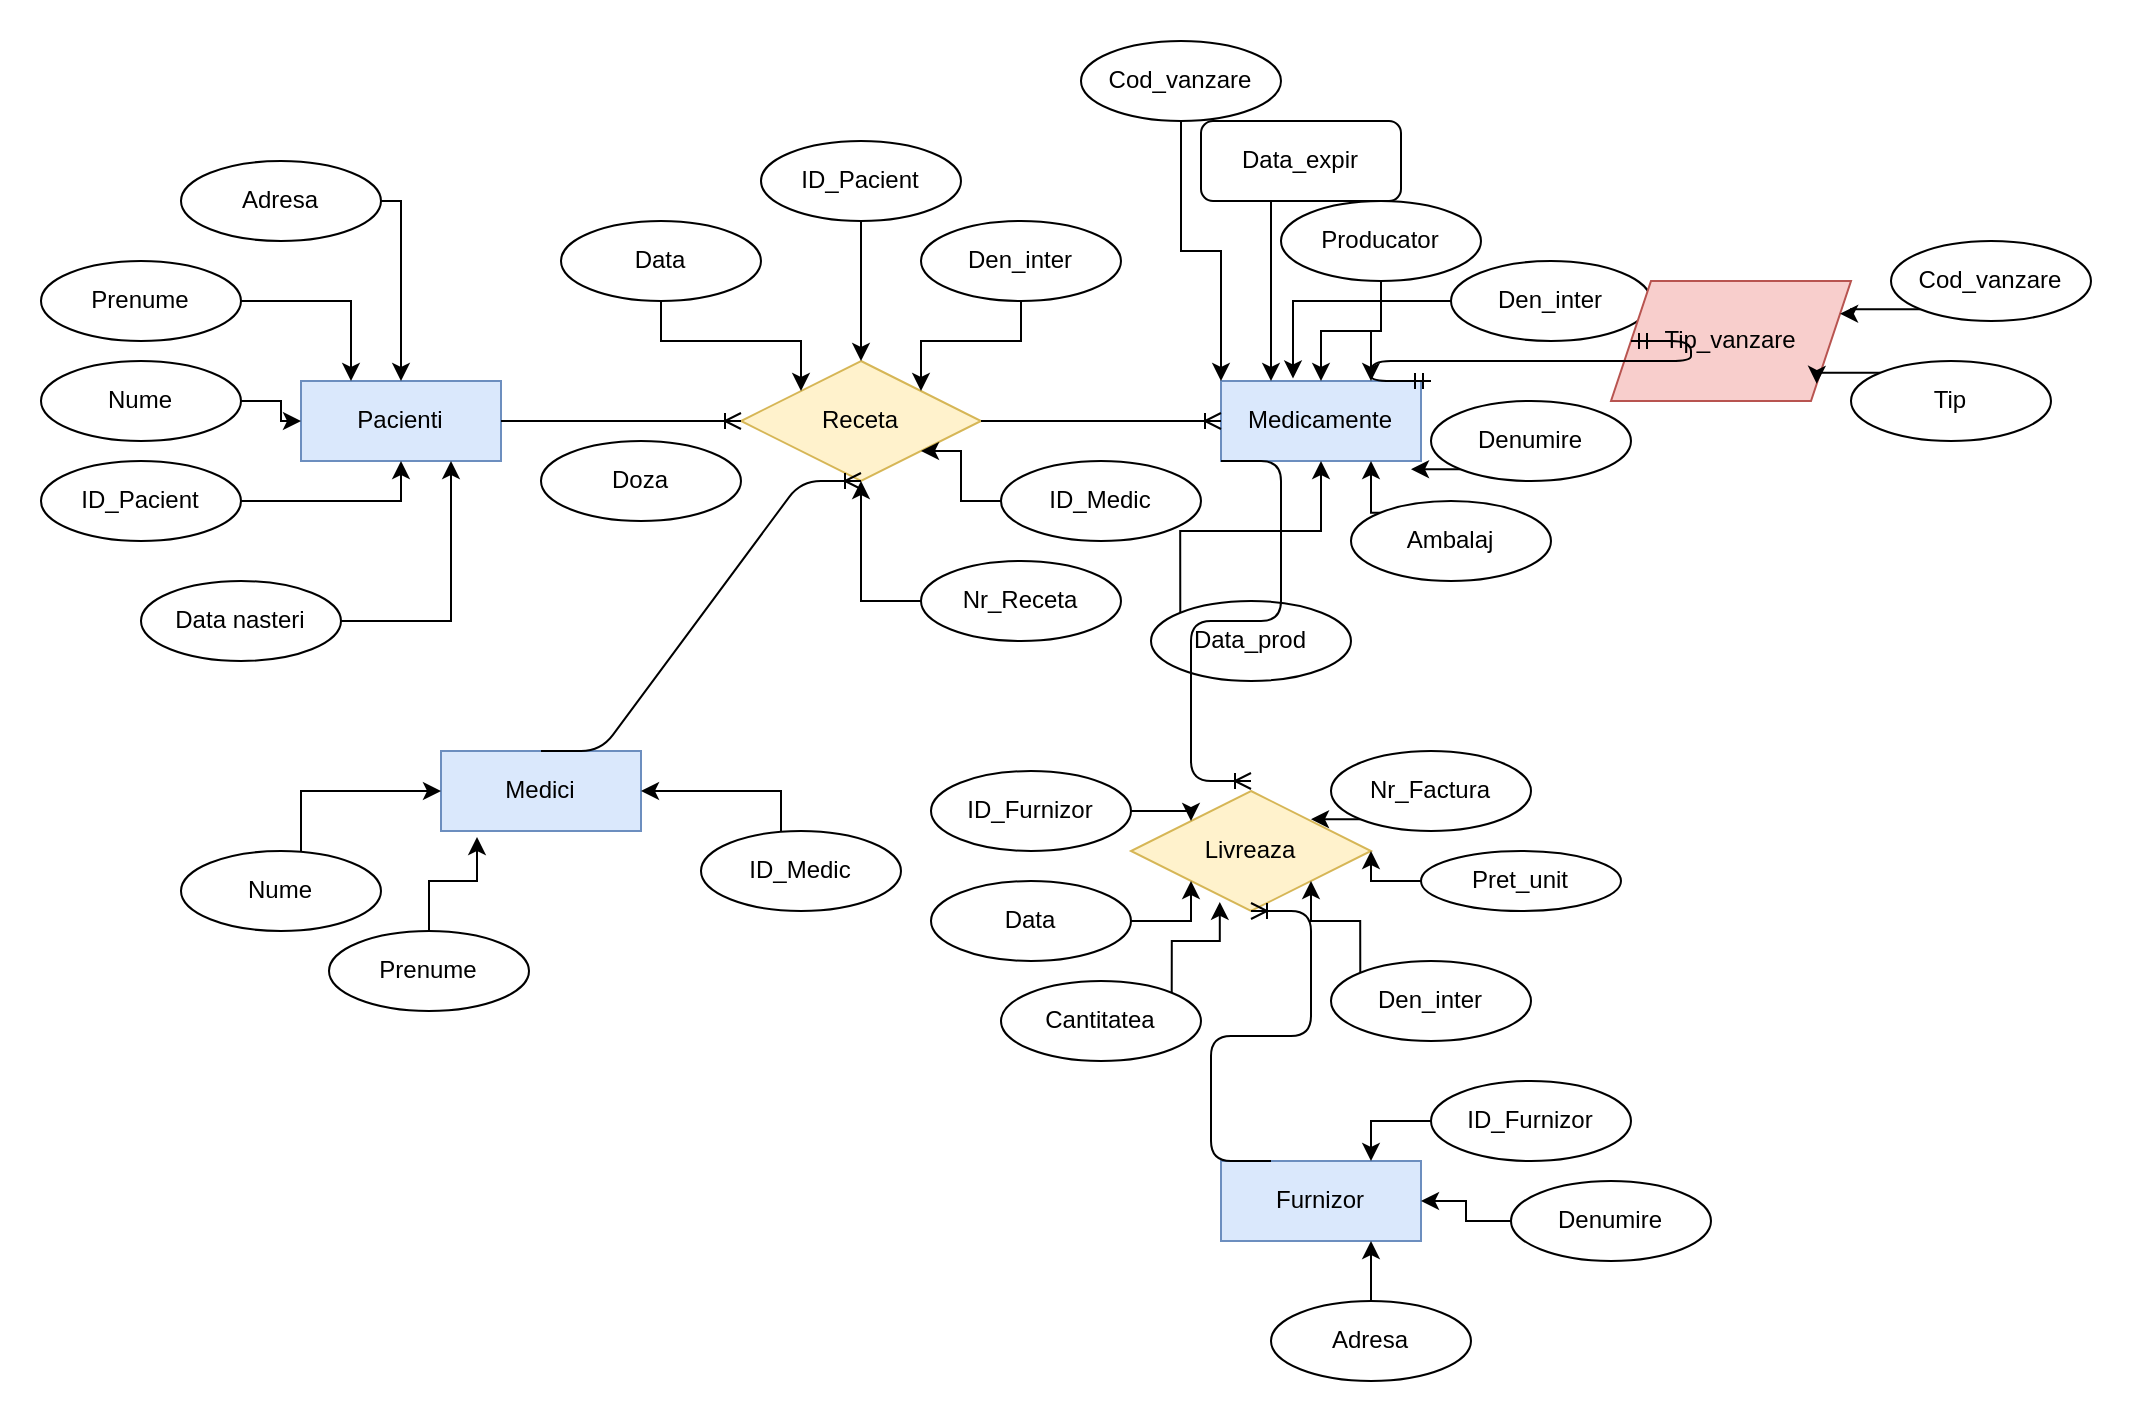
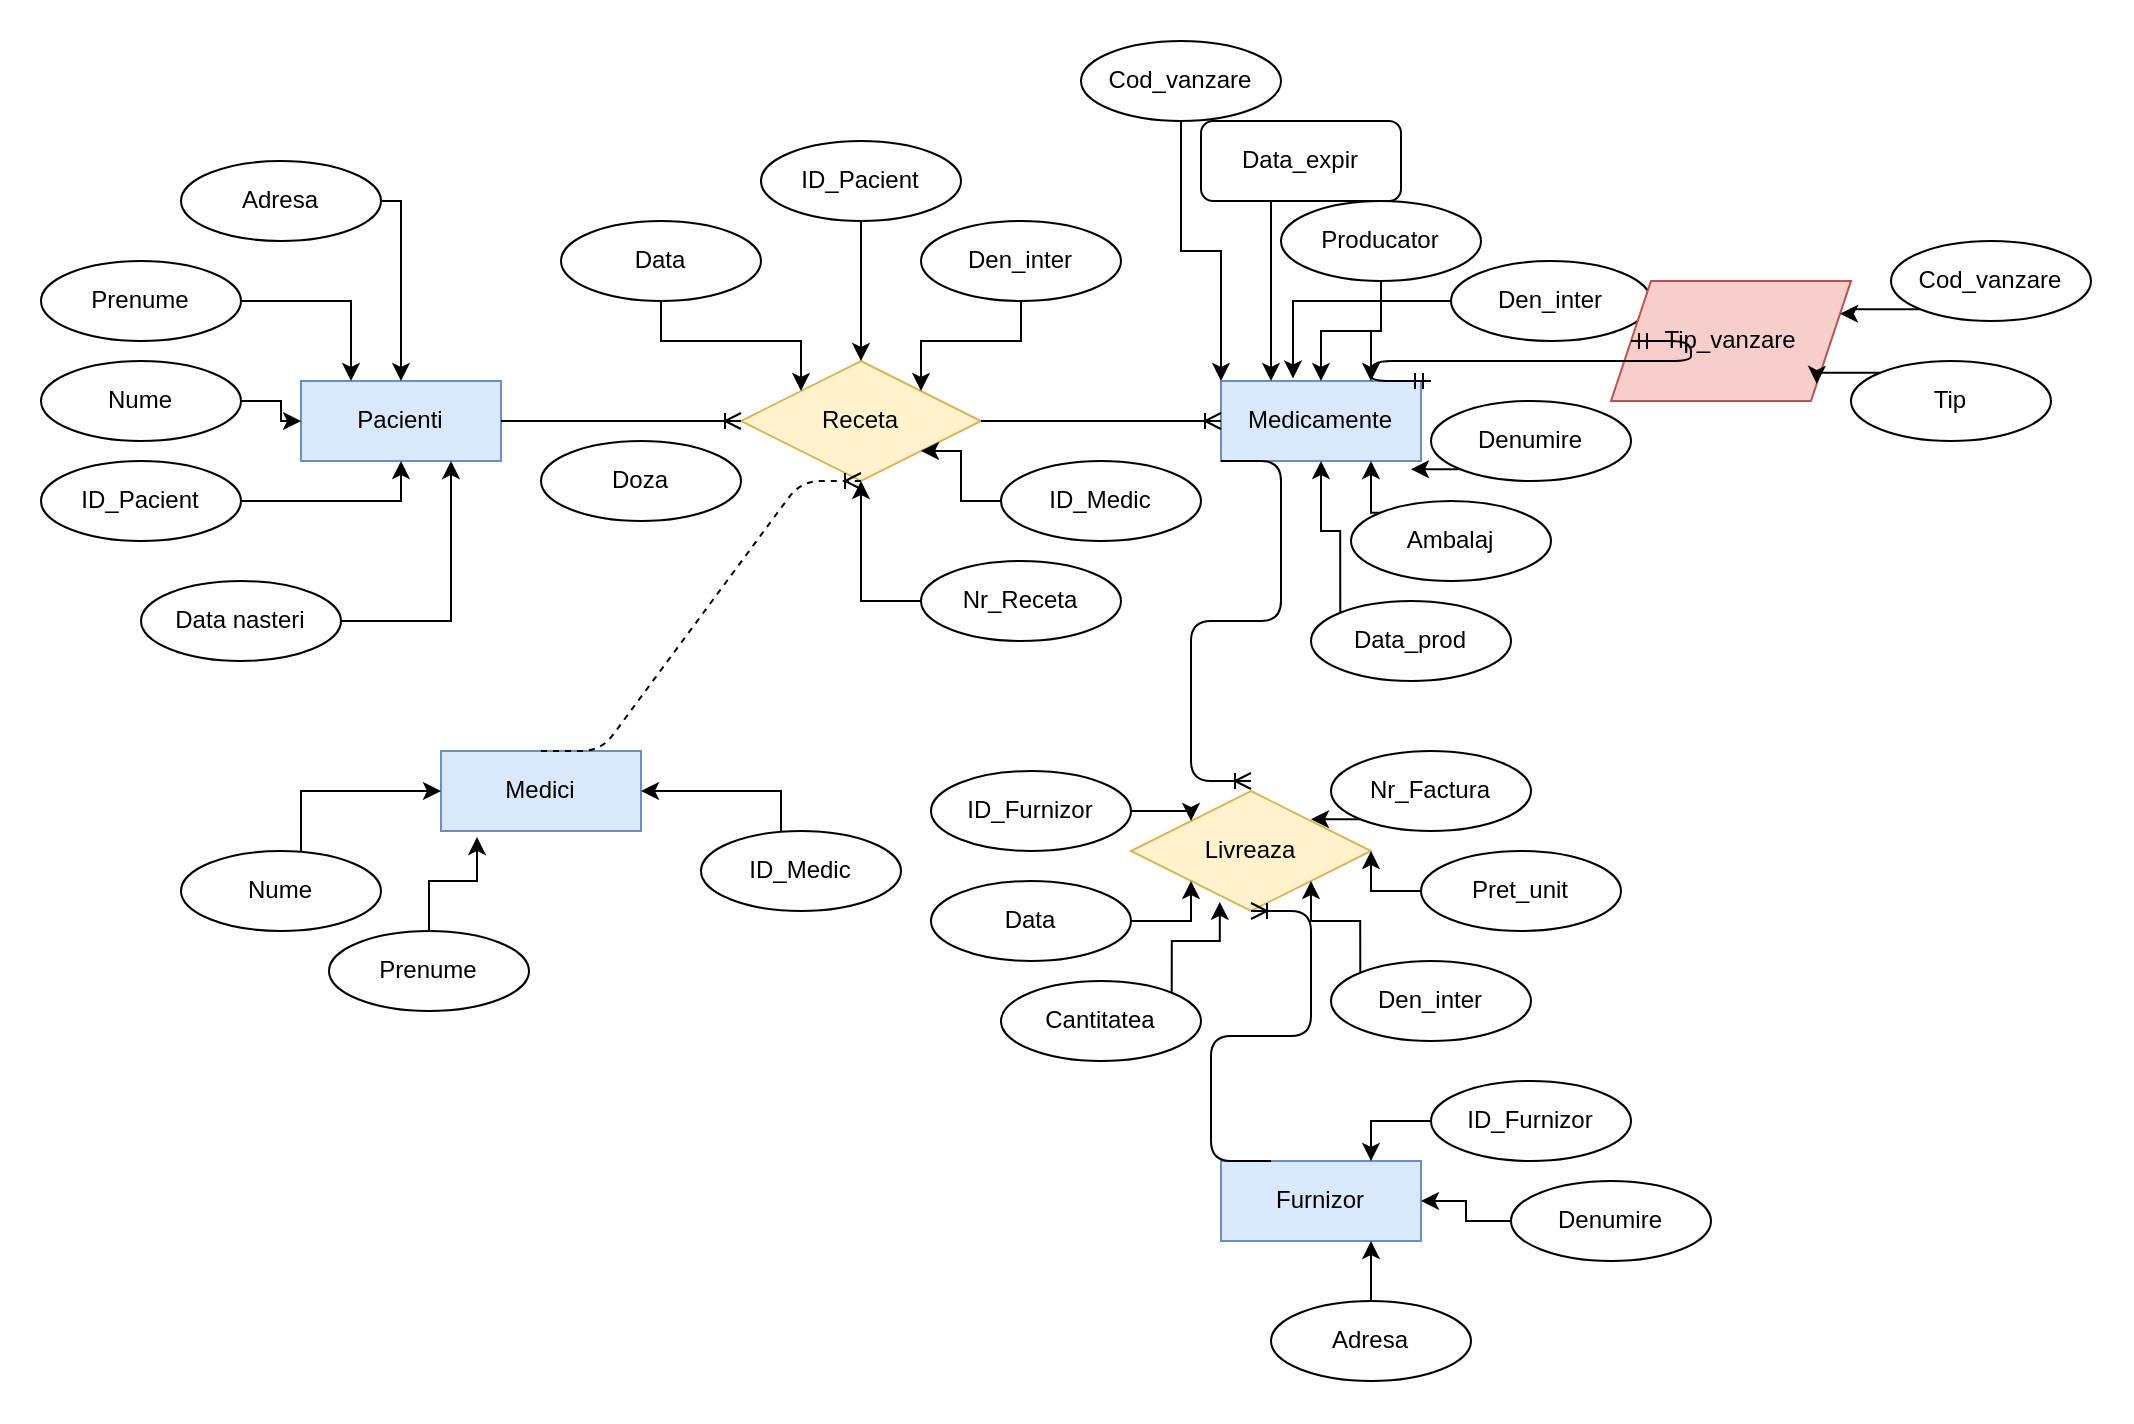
(701, 616) -> (701, 616)
(1251, 641) -> (1411, 641)
(1521, 881) -> (1521, 891)
